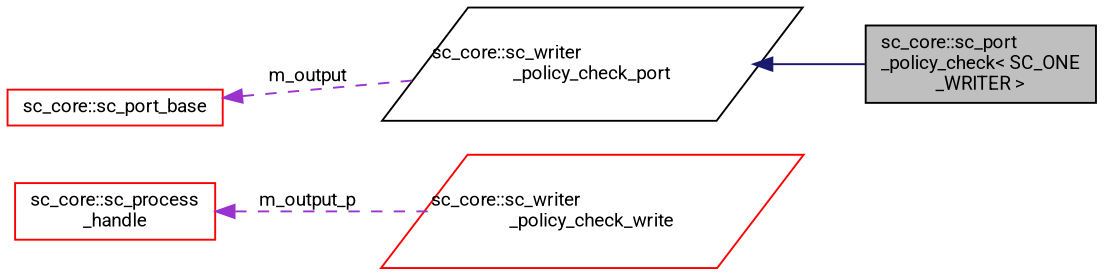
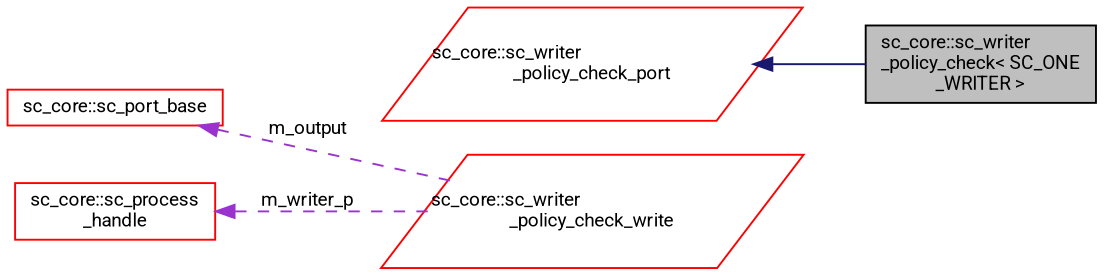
(592, 64) -> (592, 64)
(981, 64) -> (981, 64)
(331, 88) -> (335, 155)
(306, 201) -> (306, 201)
